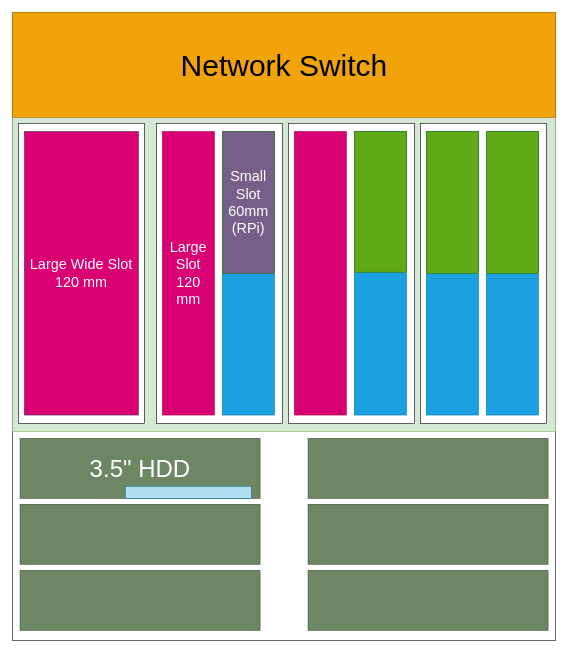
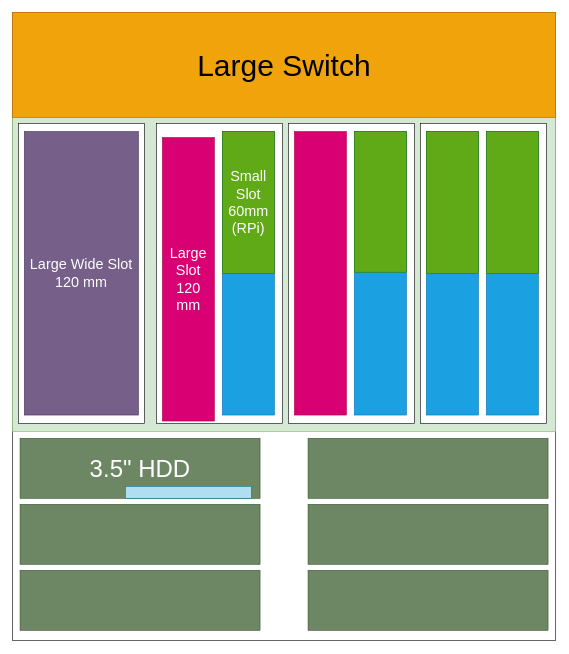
(284, 65) -> (284, 65)
(248, 202) -> (248, 202)
(81, 273) -> (81, 273)
(188, 273) -> (188, 279)
